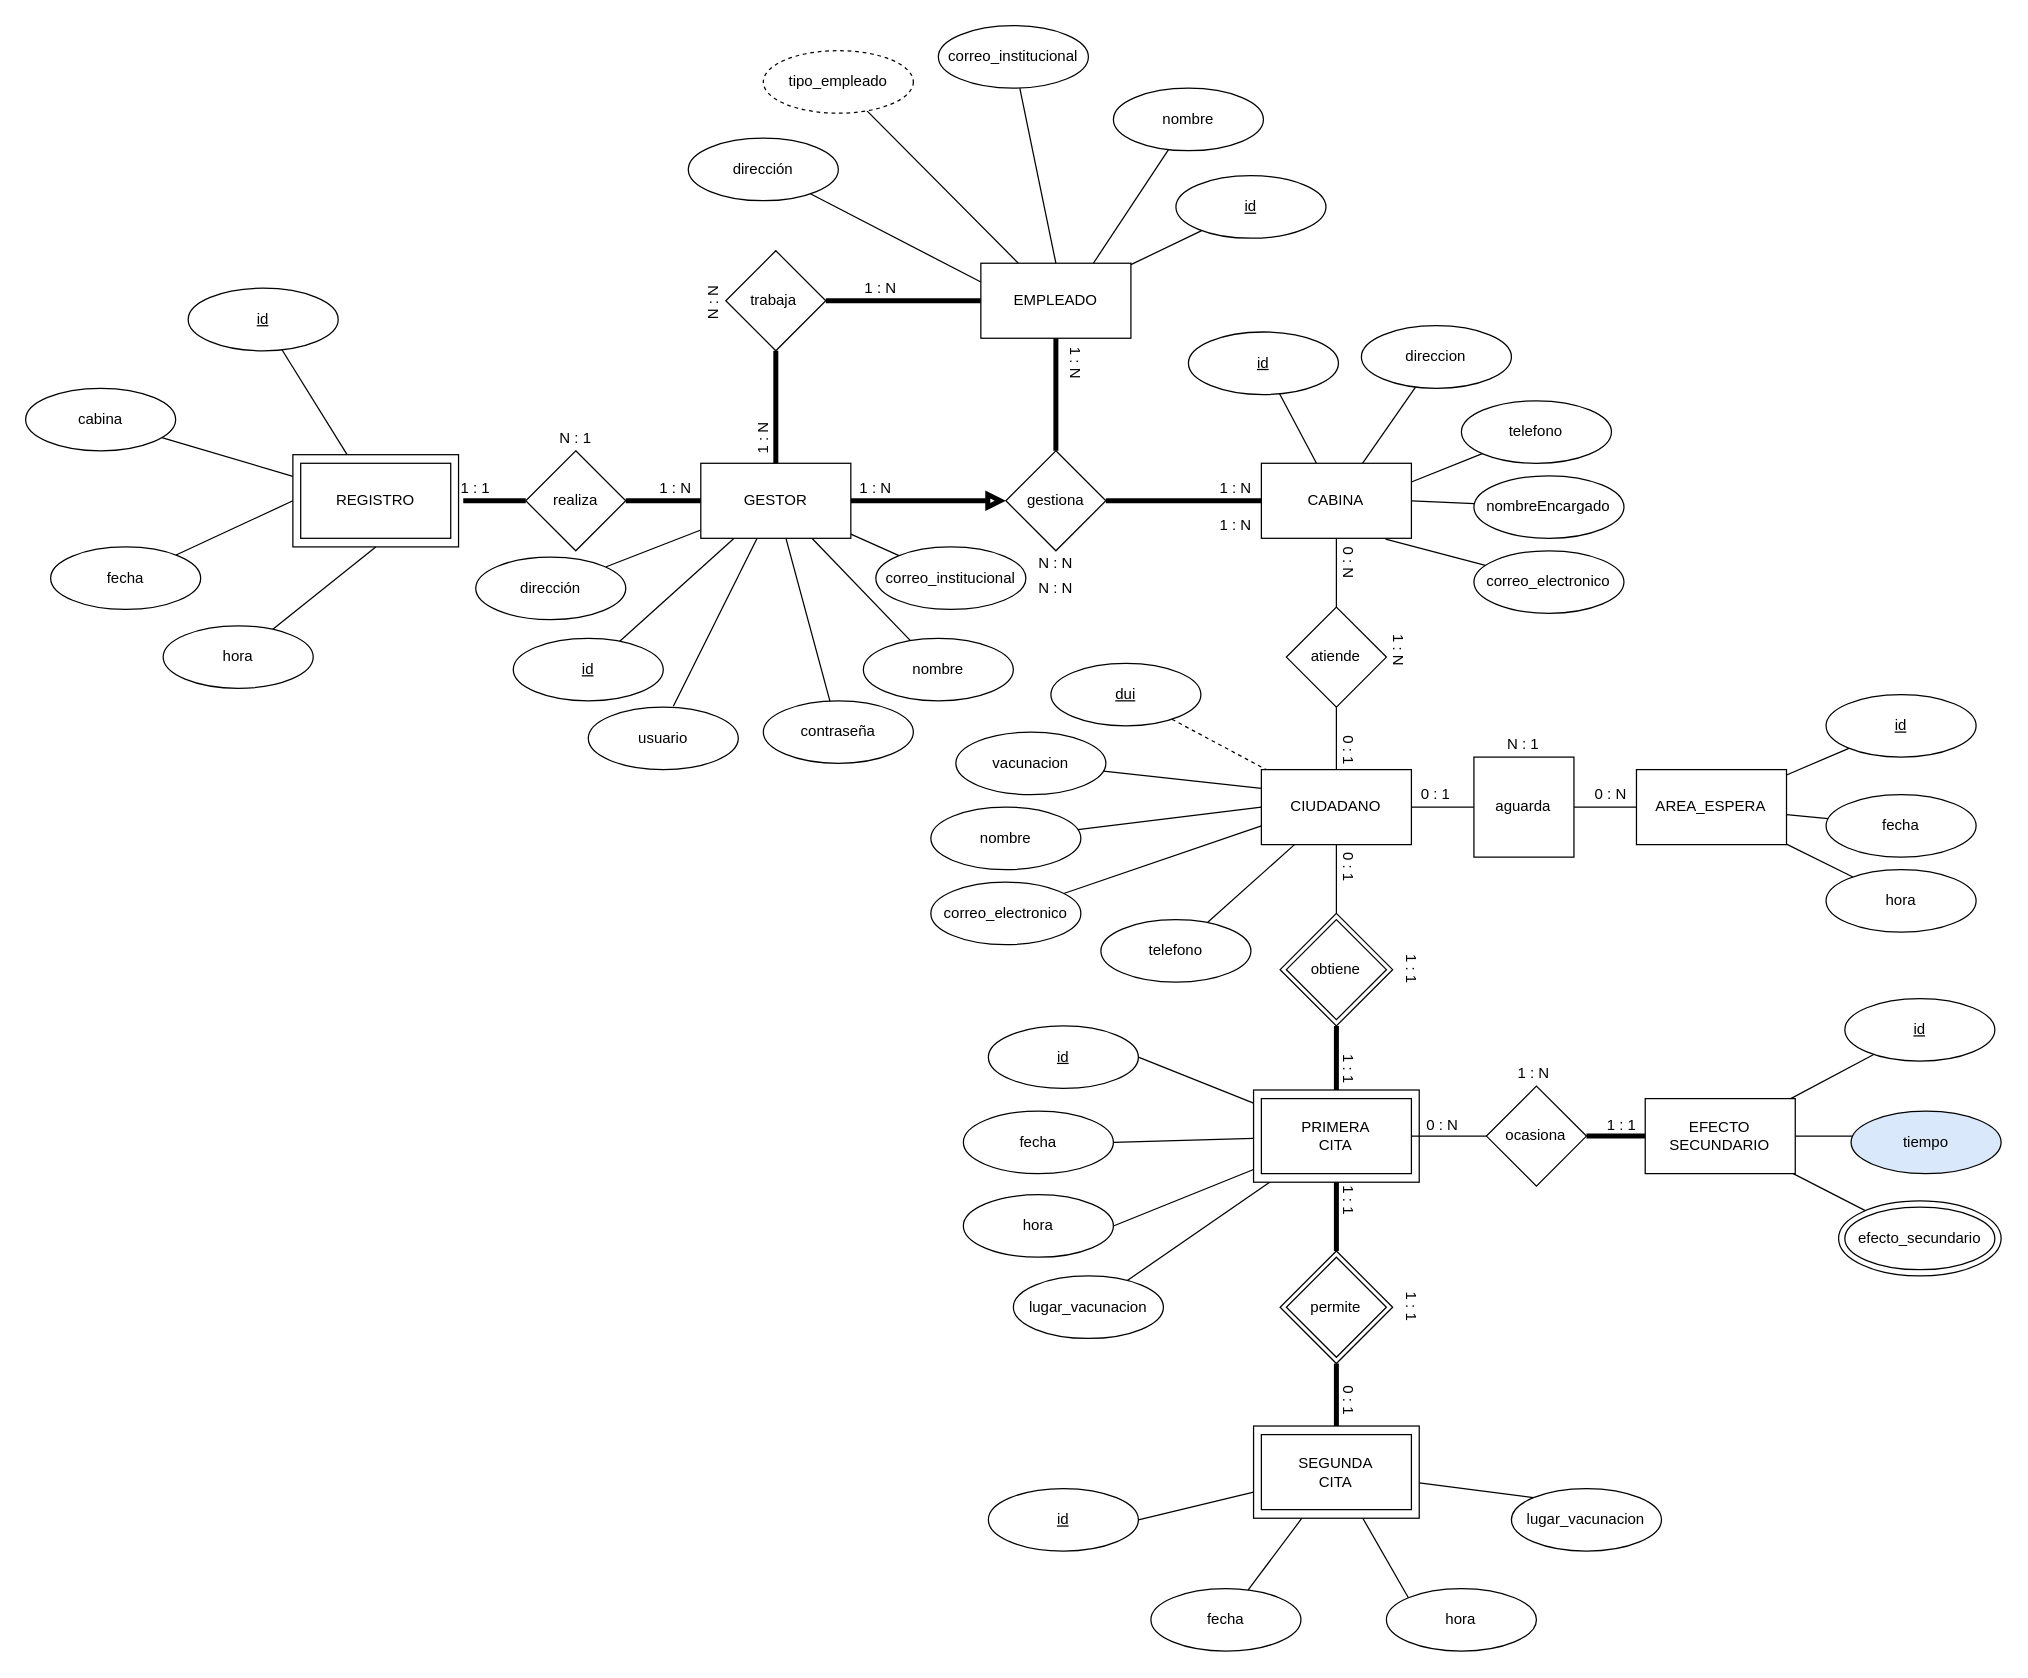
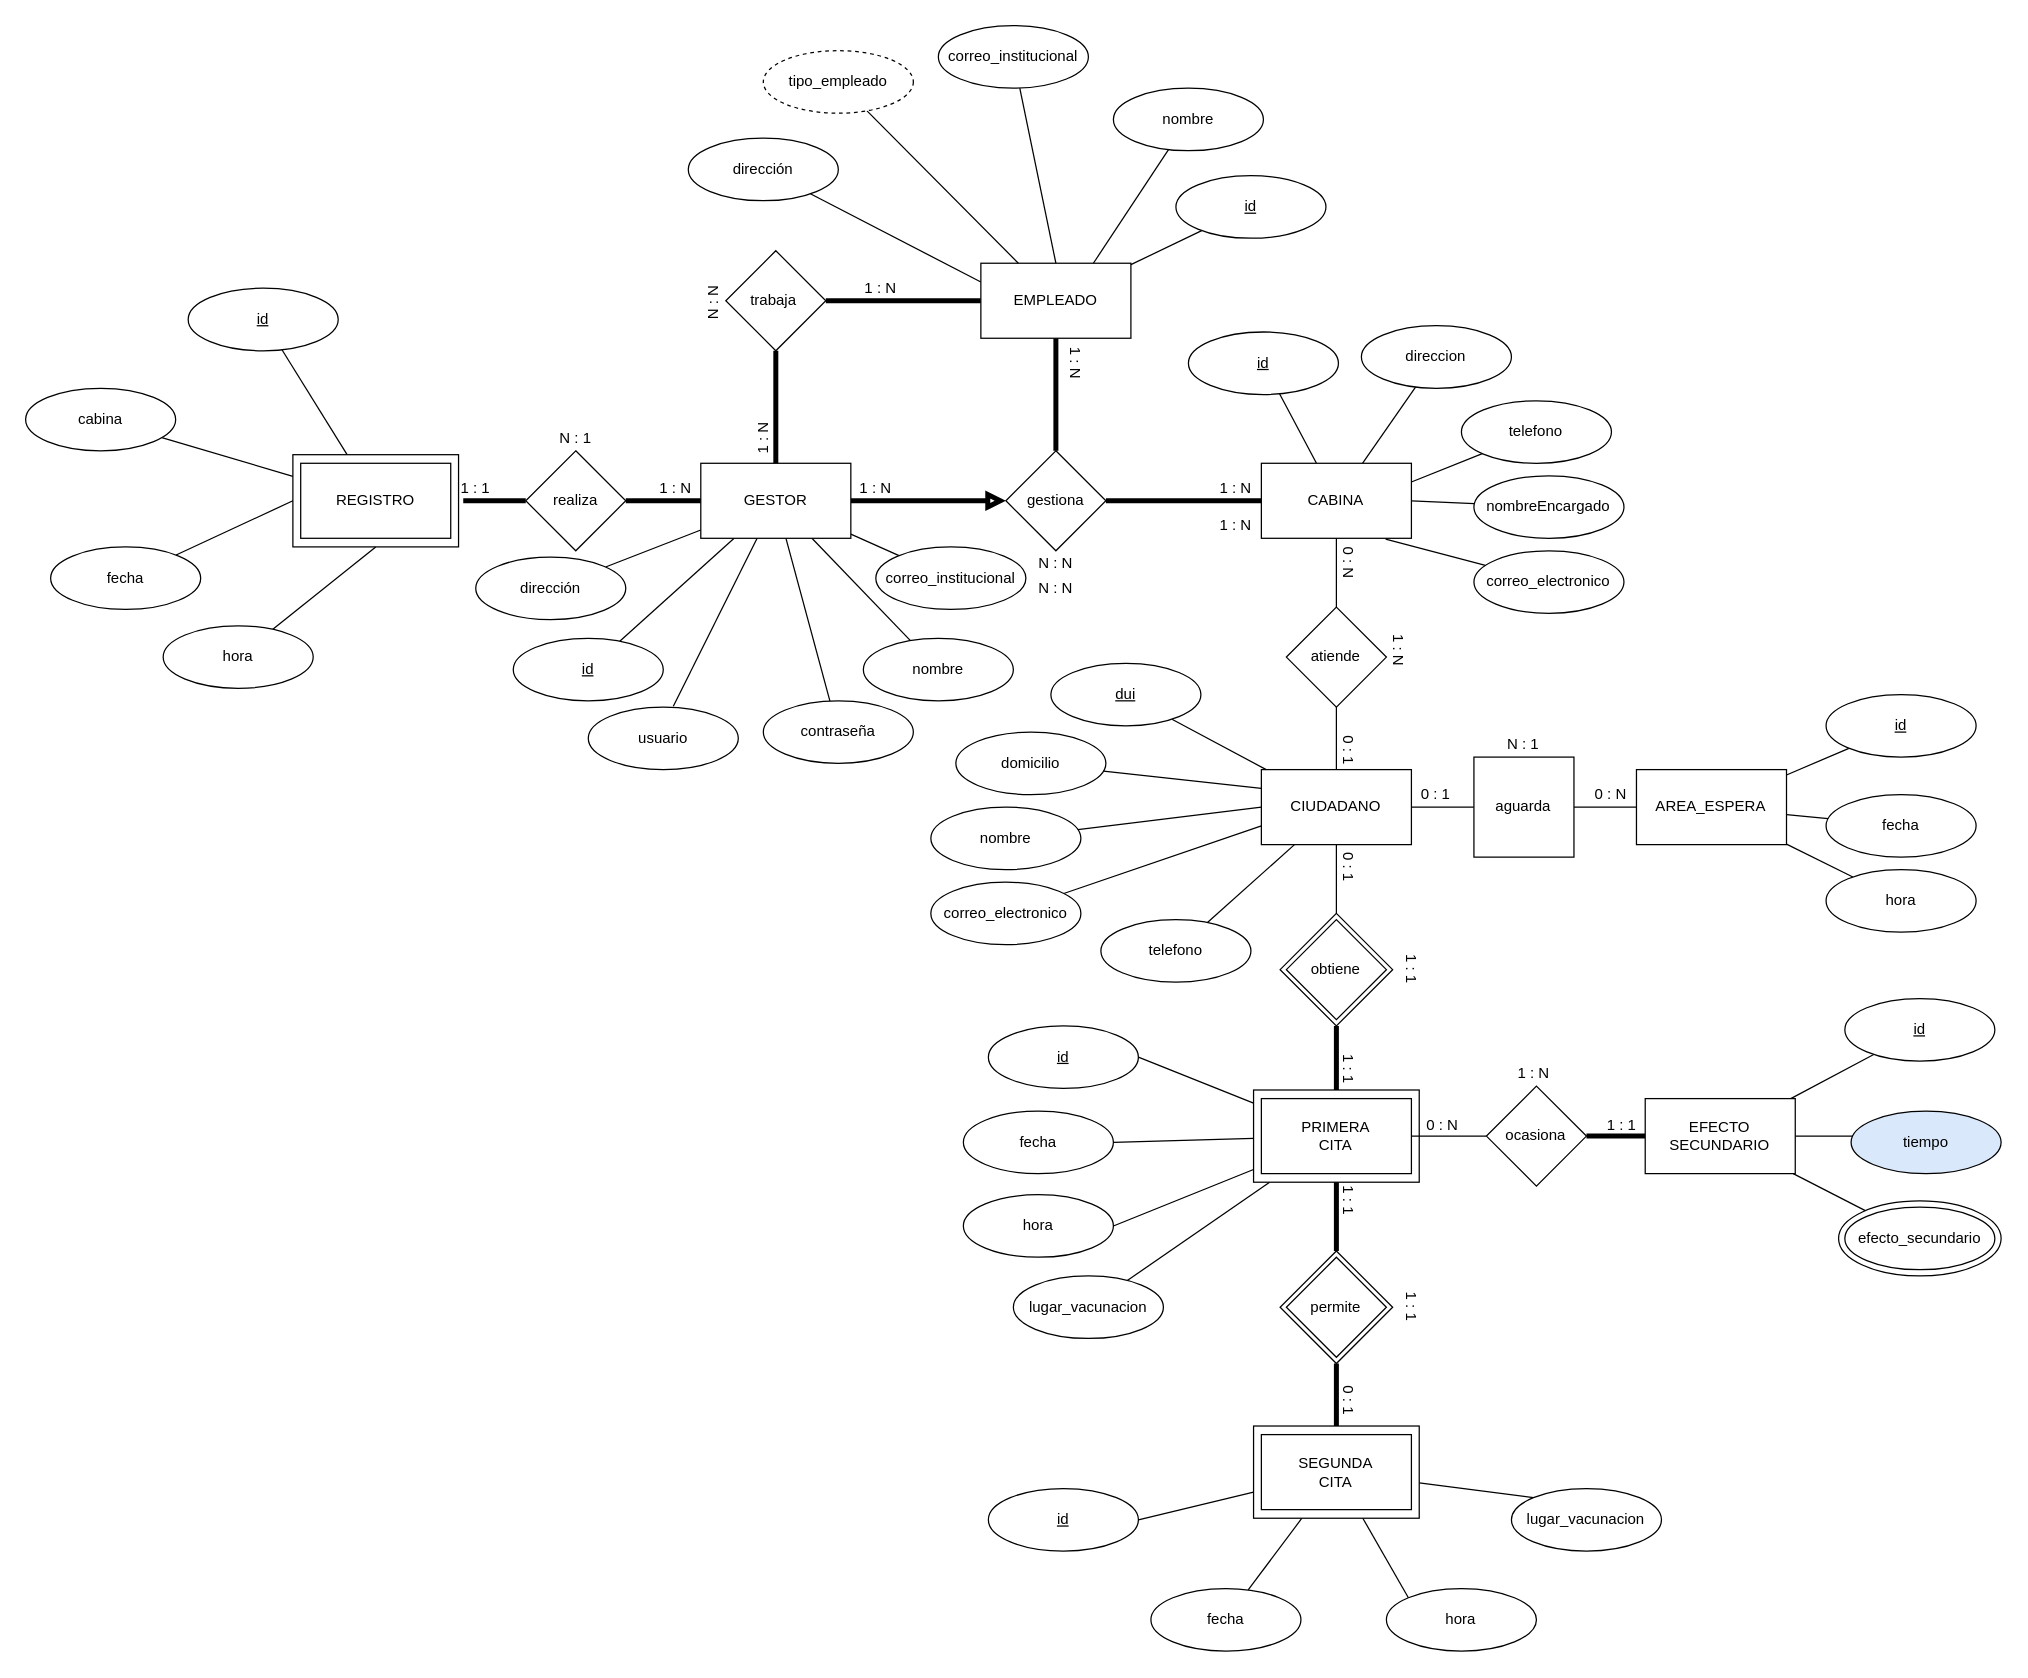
(1219, 744) -> (1219, 744)
(1031, 763) -> (1031, 763)
